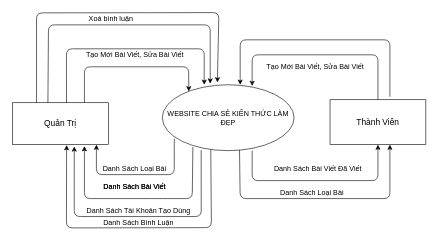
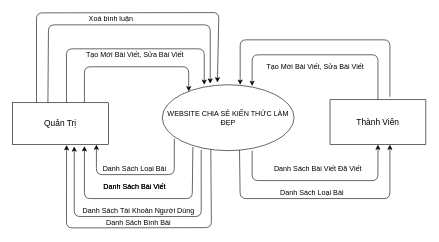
(139, 211) -> (139, 211)
(139, 223) -> (139, 223)
